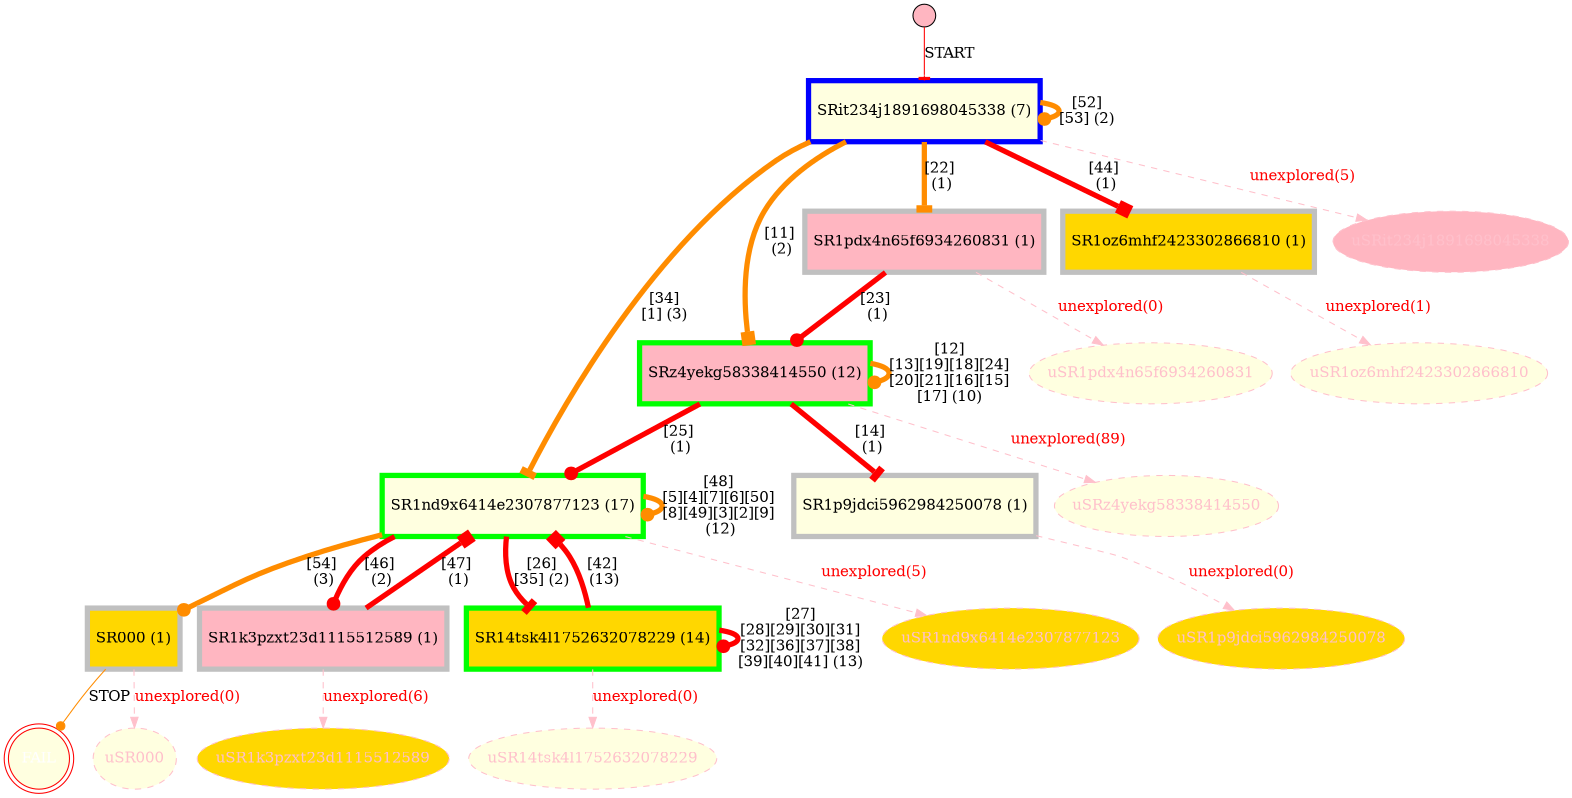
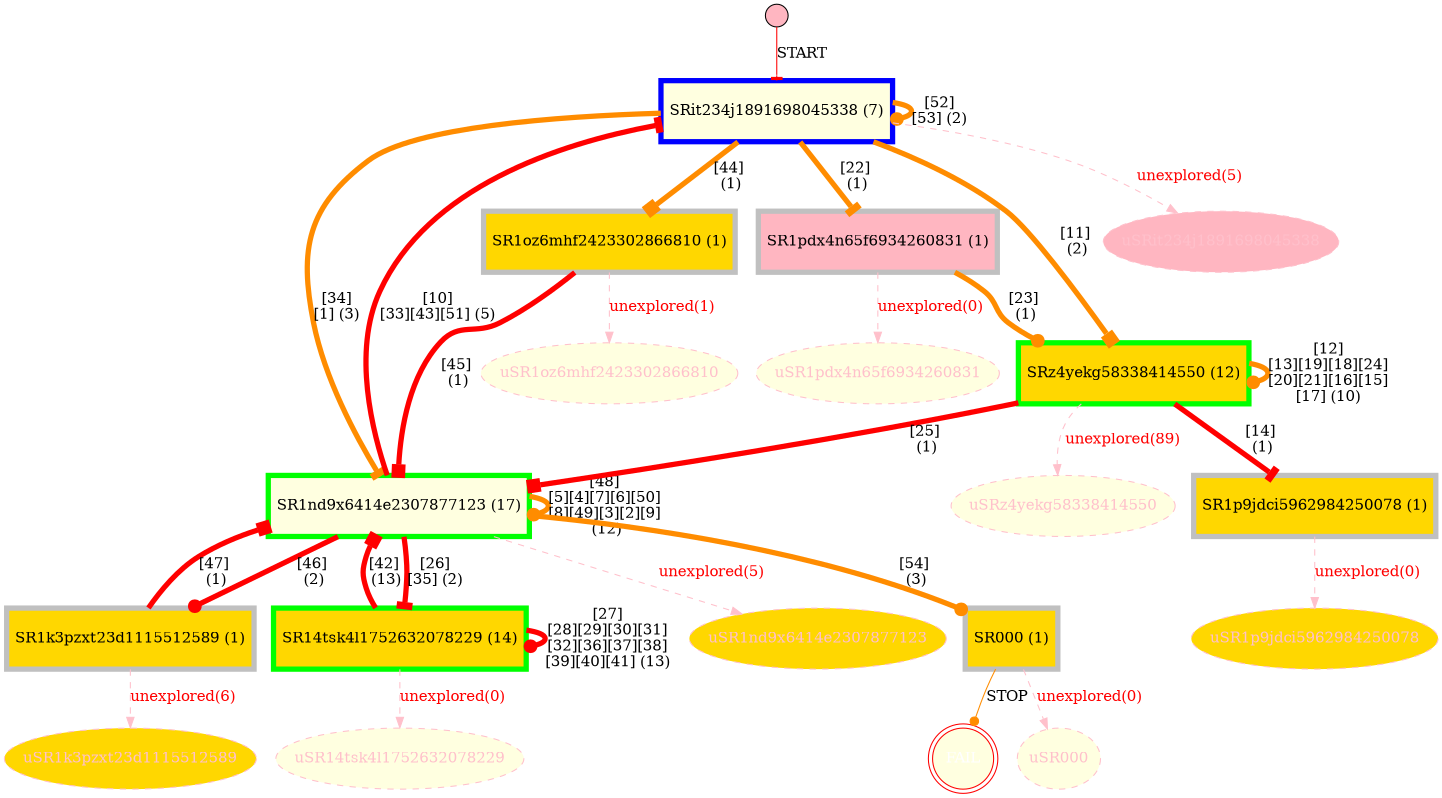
(1052, 174) -> (697, 173)
none -> (422, 232)
(843, 305) -> (995, 305)
none -> (449, 335)
(755, 373) -> (1134, 373)
(637, 438) -> (780, 447)
(915, 506) -> (1315, 506)
(323, 639) -> (130, 639)
